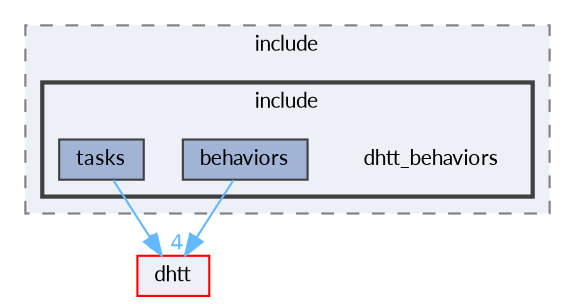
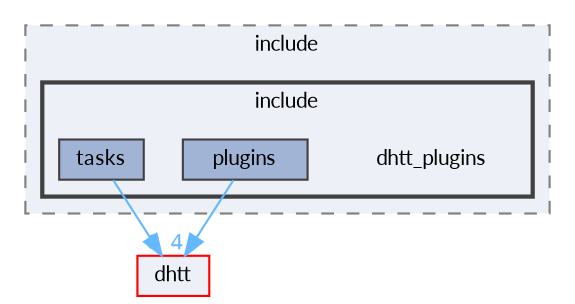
(245, 160) -> (245, 160)
(431, 160) -> (431, 160)
